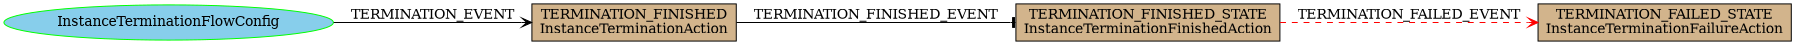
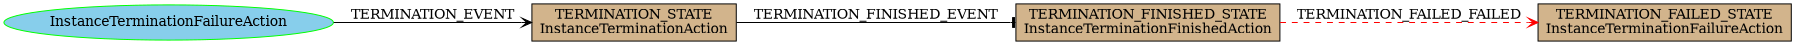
(1409, 15) -> (1409, 15)
(169, 22) -> (169, 22)
(634, 22) -> (634, 22)
